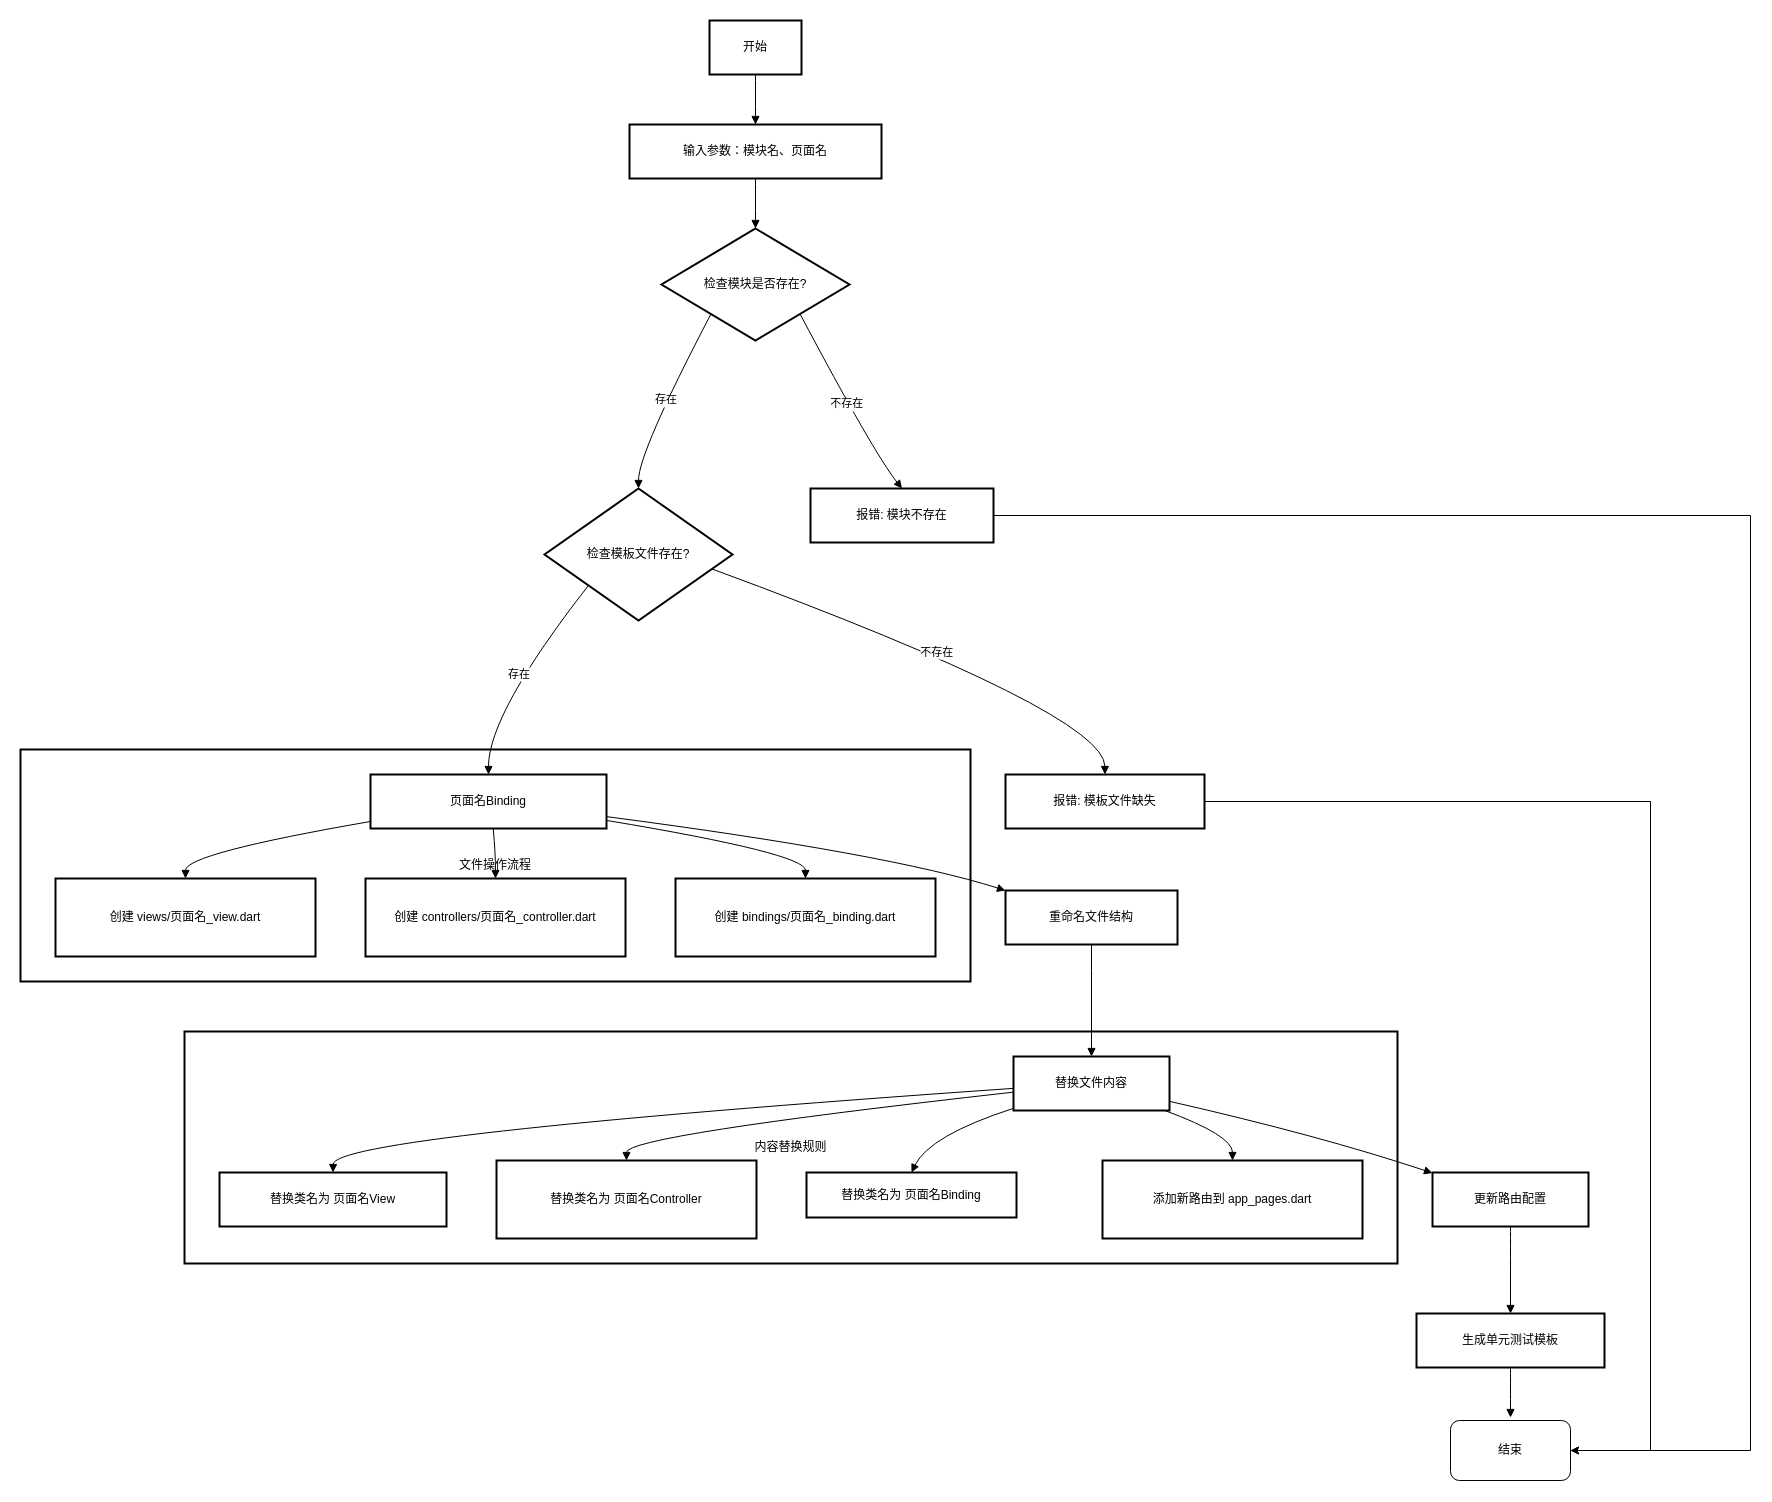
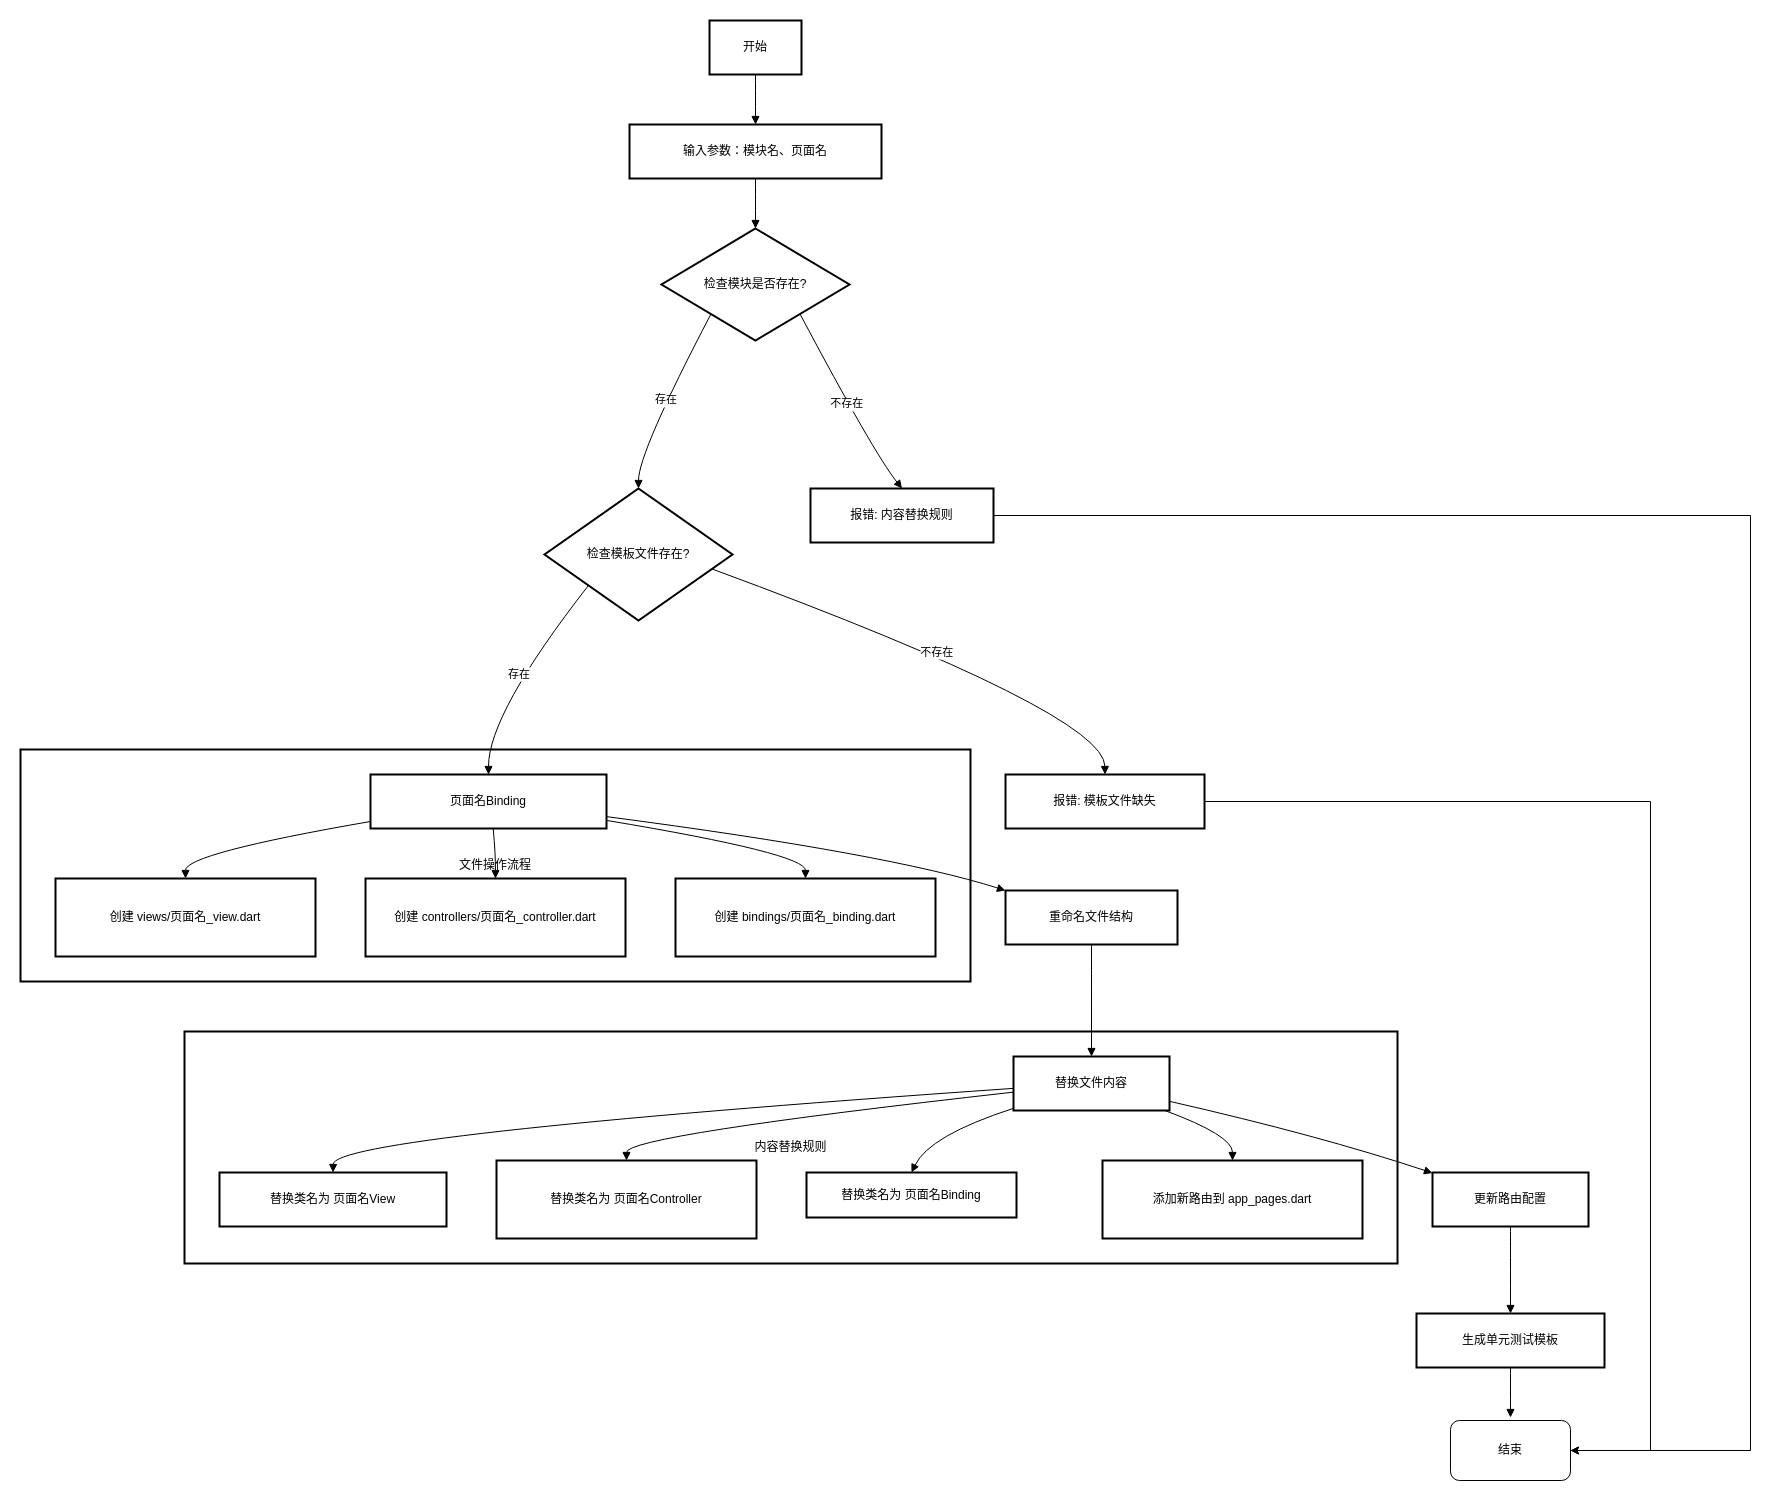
(902, 516) -> (902, 516)
